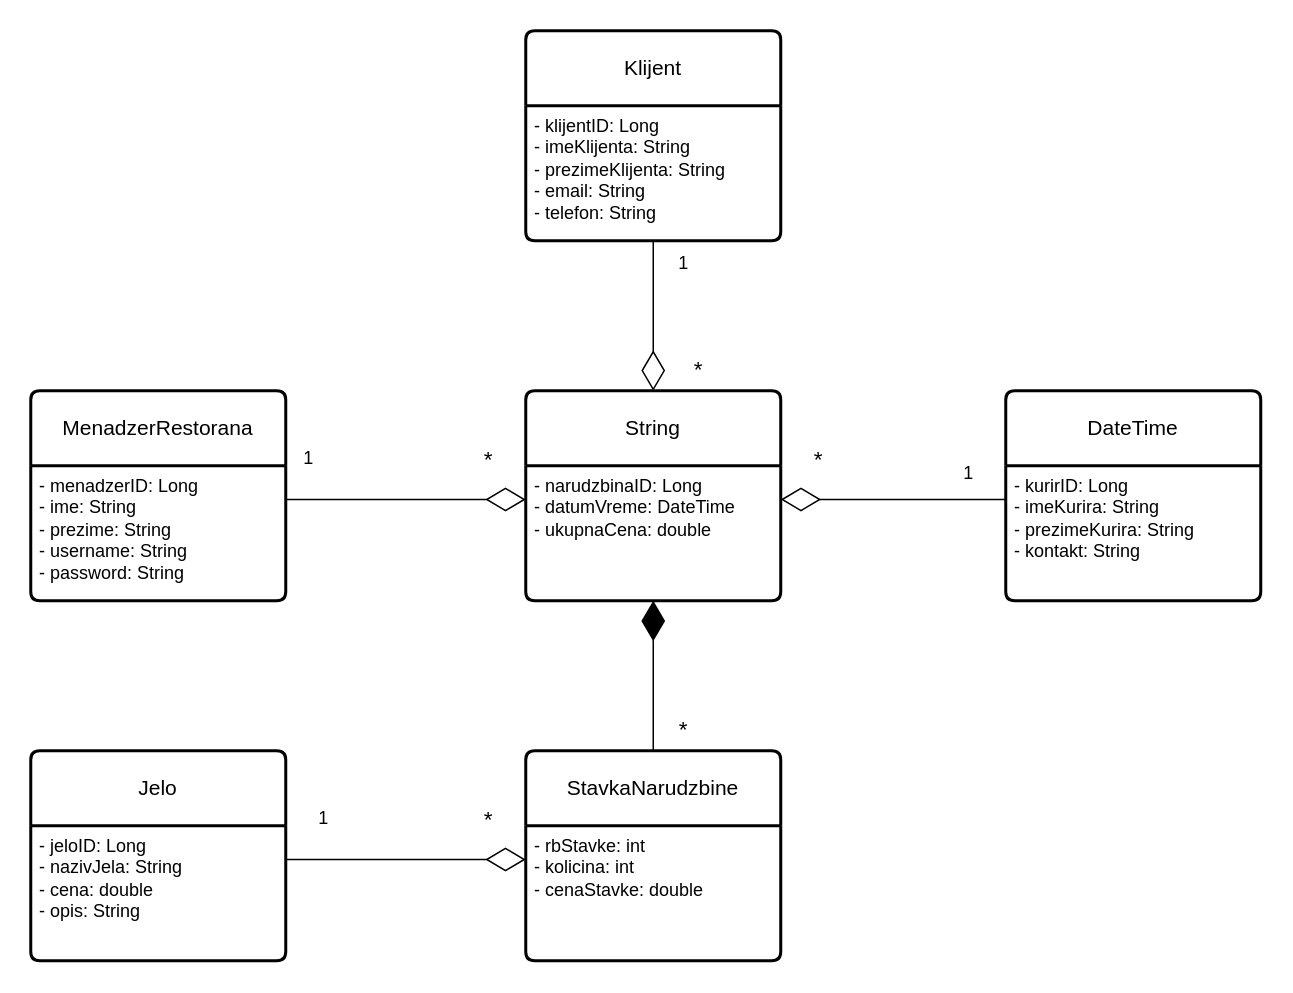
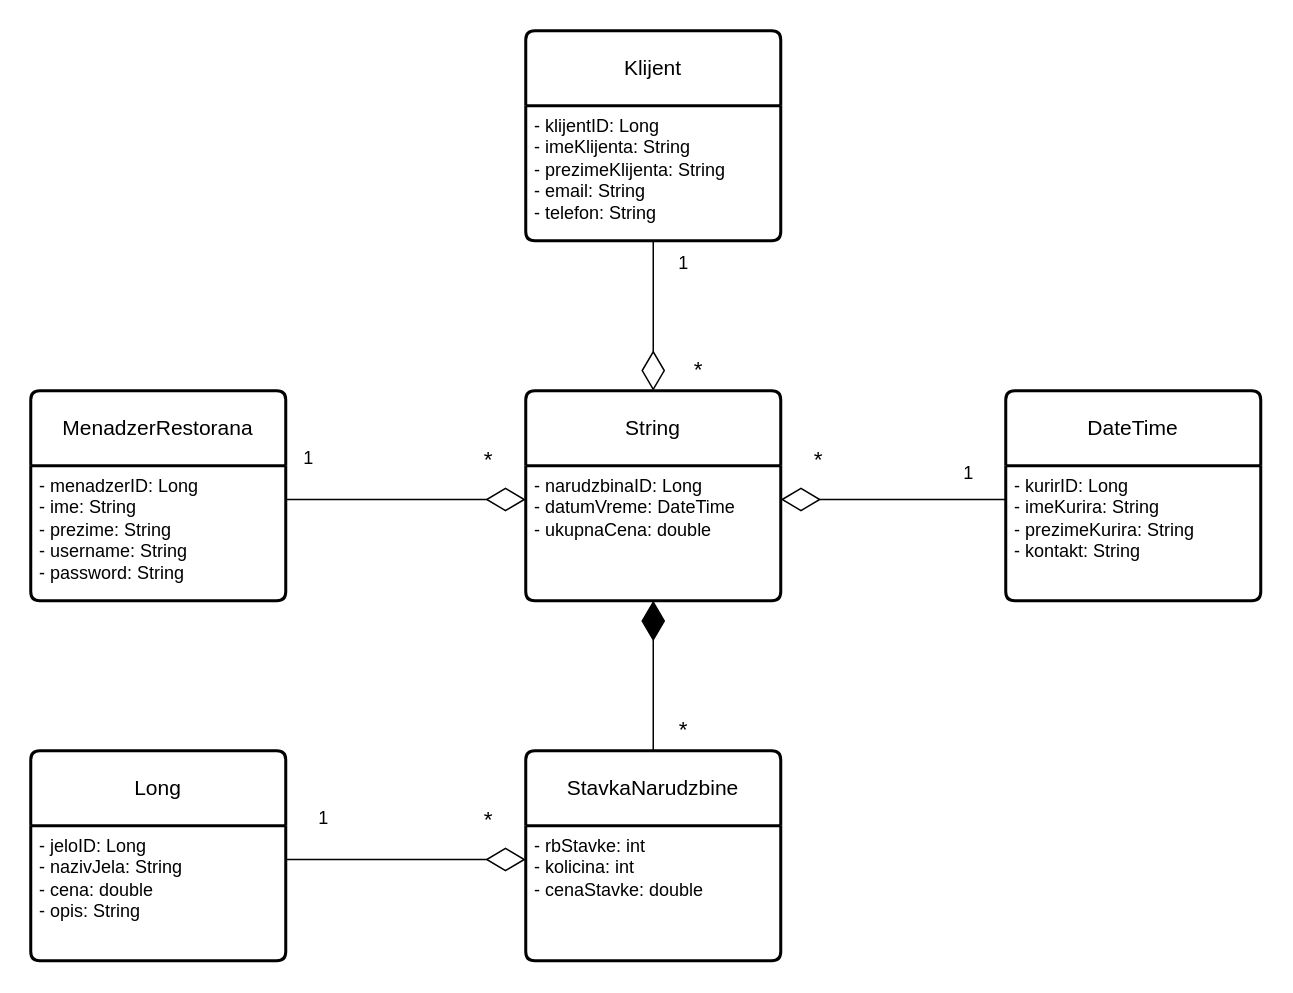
(158, 788) -> (158, 788)
